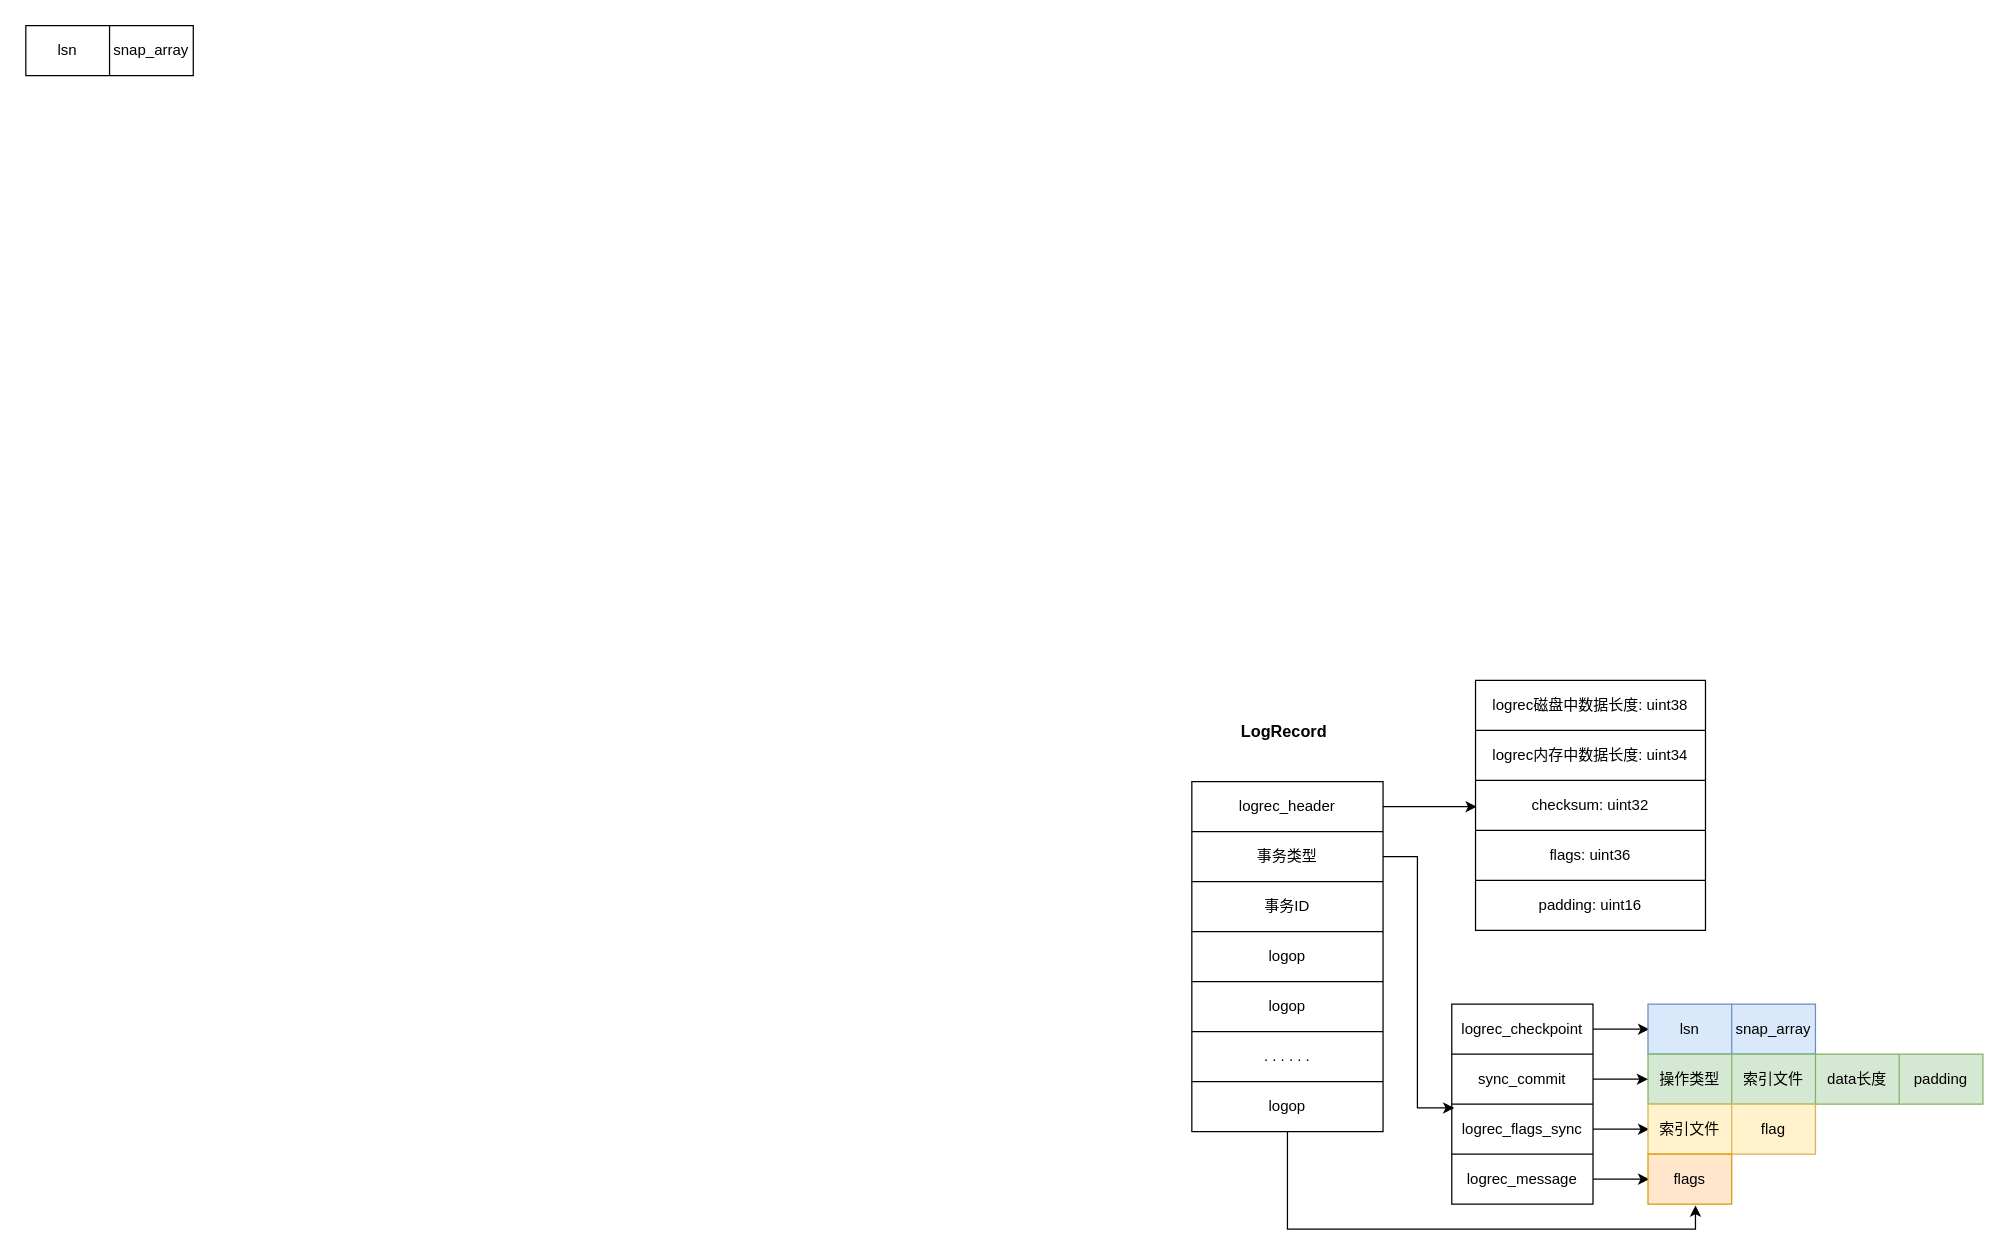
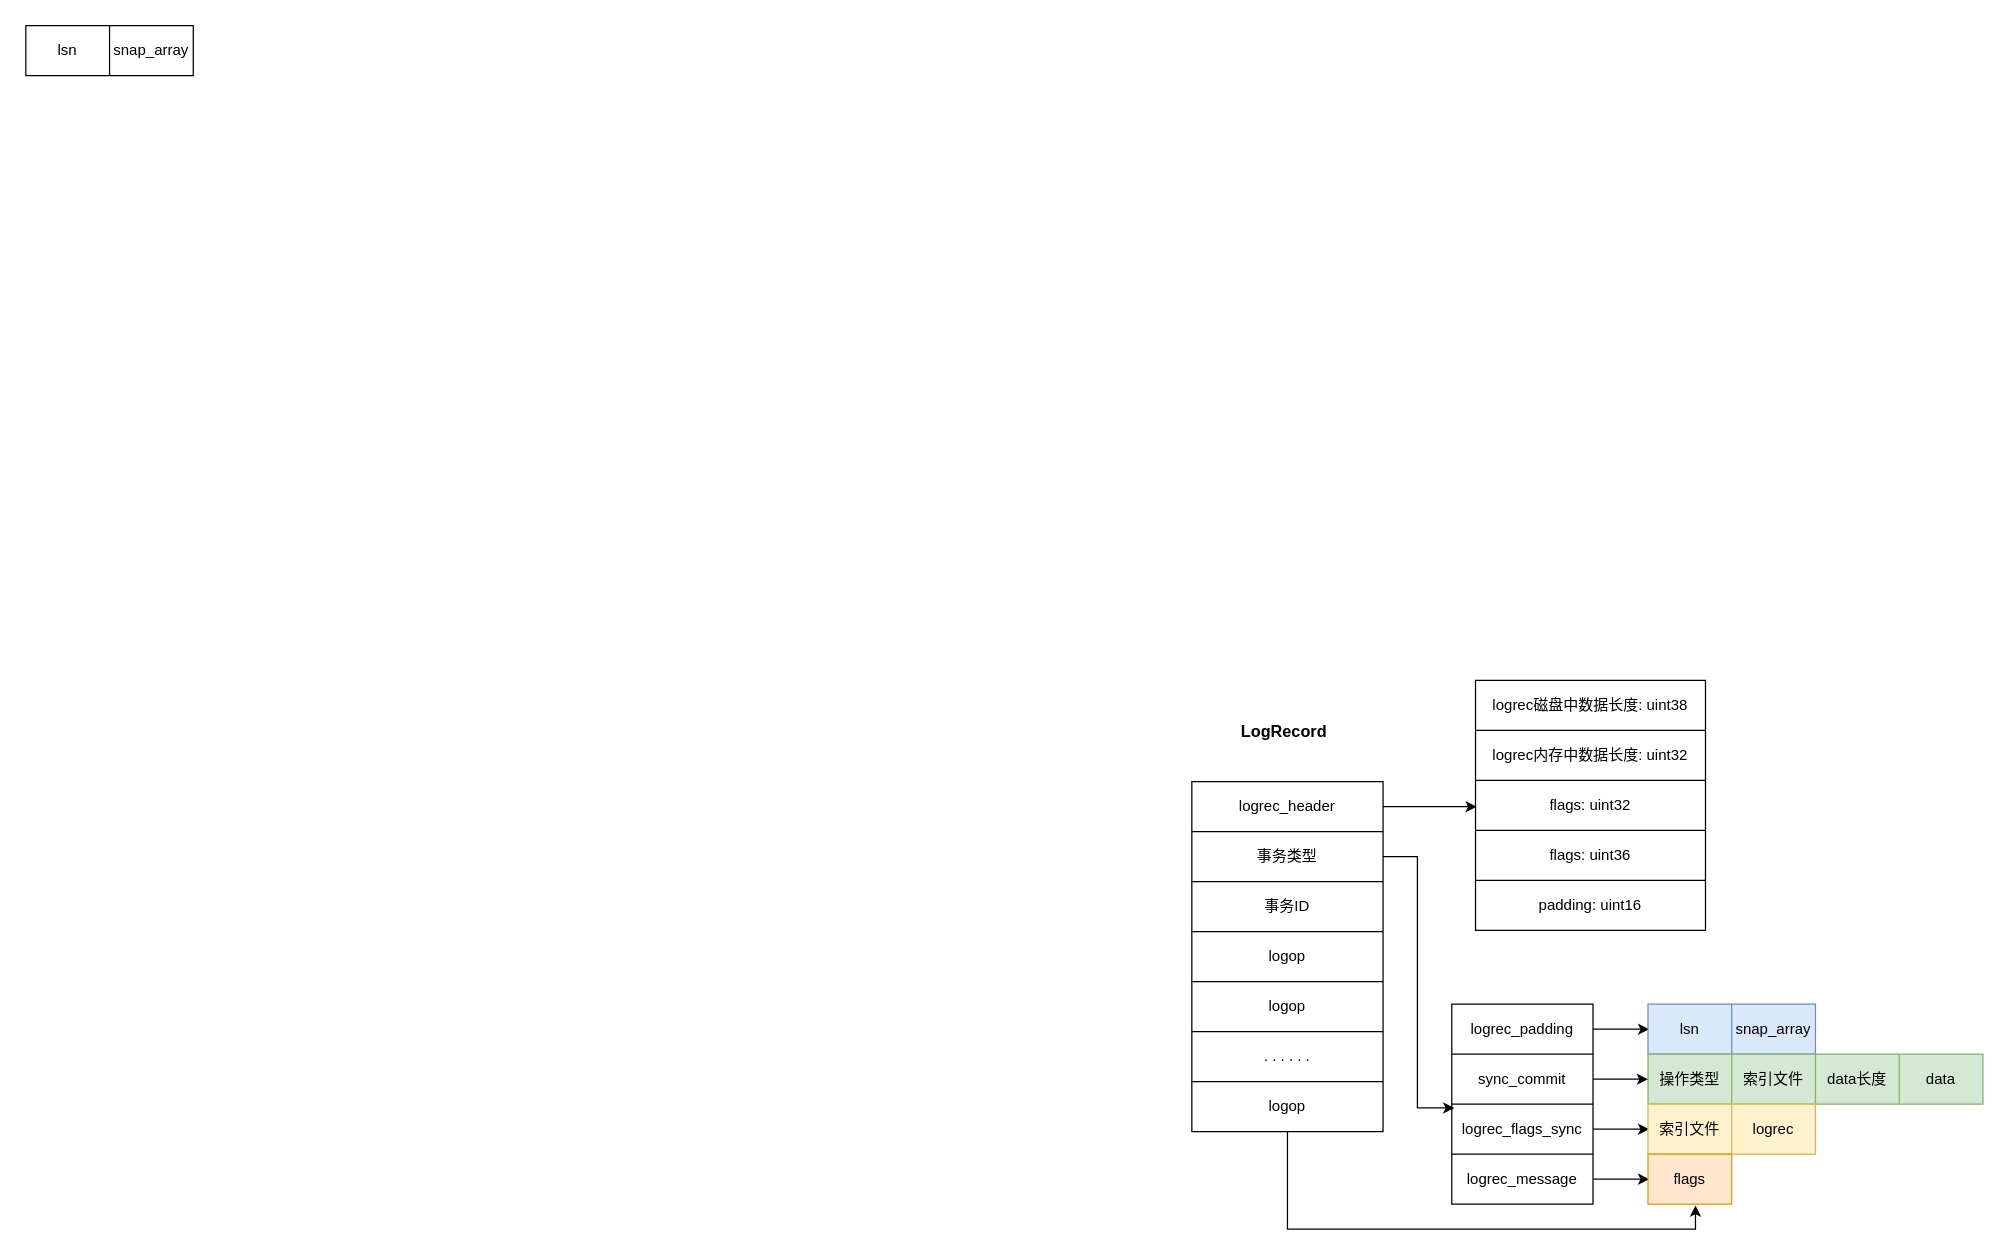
(1591, 756) -> (1591, 756)
(1591, 806) -> (1591, 806)
(1523, 1029) -> (1523, 1029)
(1941, 1079) -> (1941, 1079)
(1774, 1129) -> (1774, 1129)
